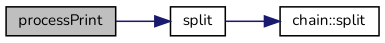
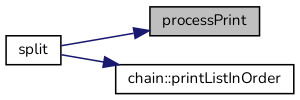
(135, 21) -> (98, 39)
(330, 21) -> (205, 79)
